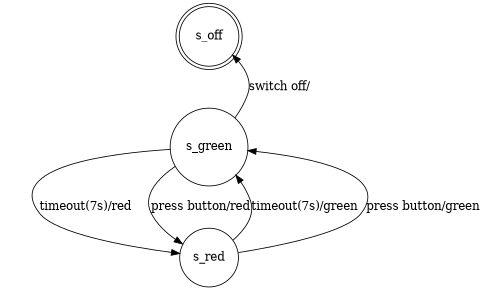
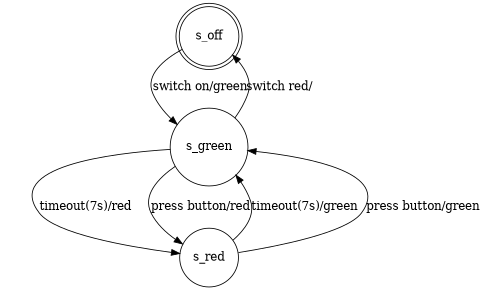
none -> (151, 80)
(279, 87) -> (279, 87)
